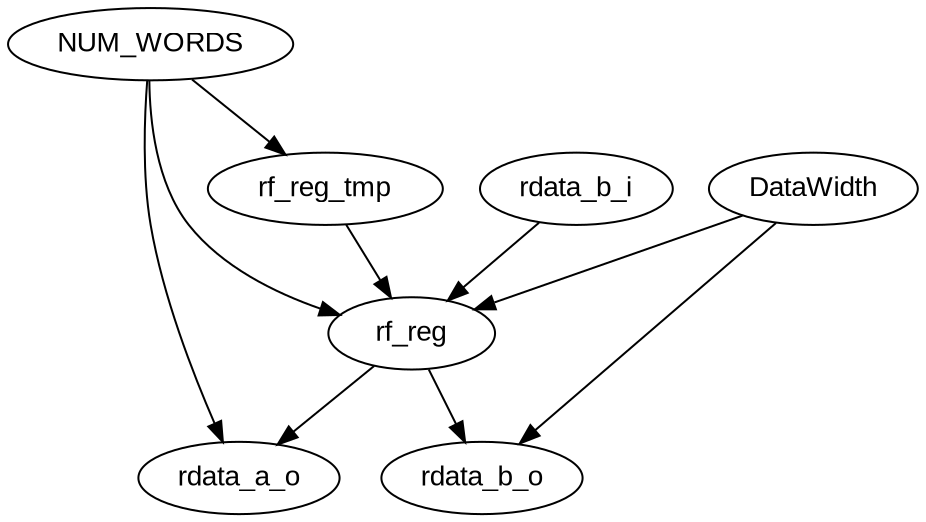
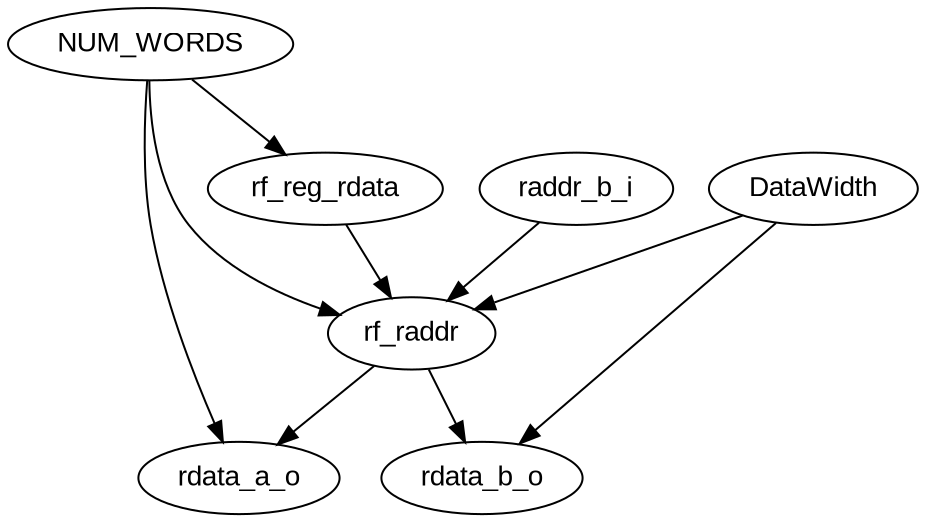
(325, 189) -> (325, 189)
(576, 189) -> (576, 189)
(412, 333) -> (412, 333)
